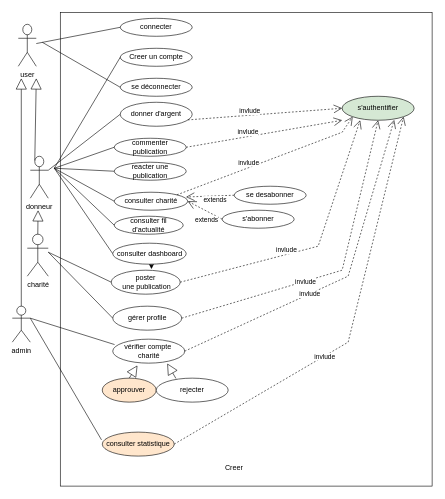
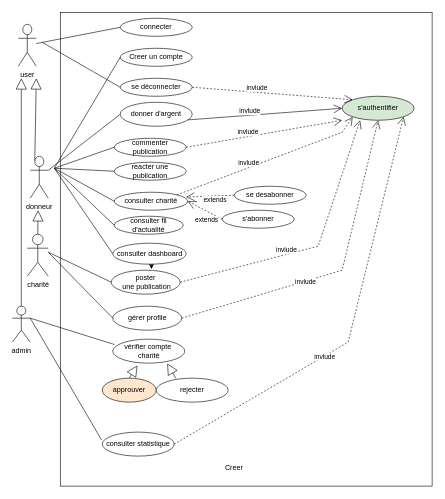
none -> (271, 93)
(300, 111) -> (300, 111)
(319, 290) -> none
(138, 444) -> (138, 444)
